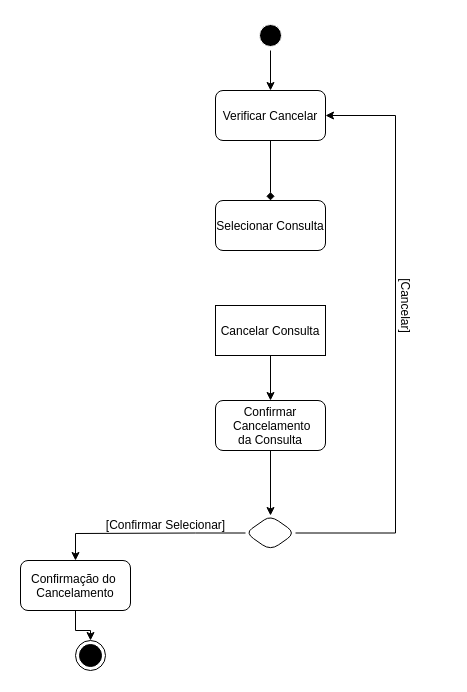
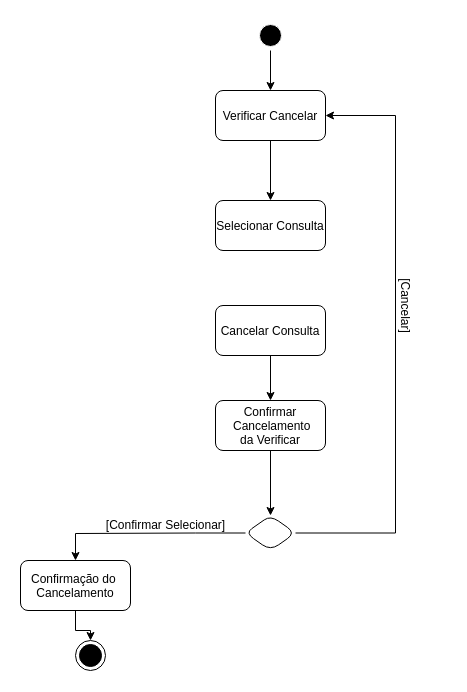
(271, 192) -> (271, 192)
(271, 331) -> (271, 331)
(270, 412) -> (270, 412)
